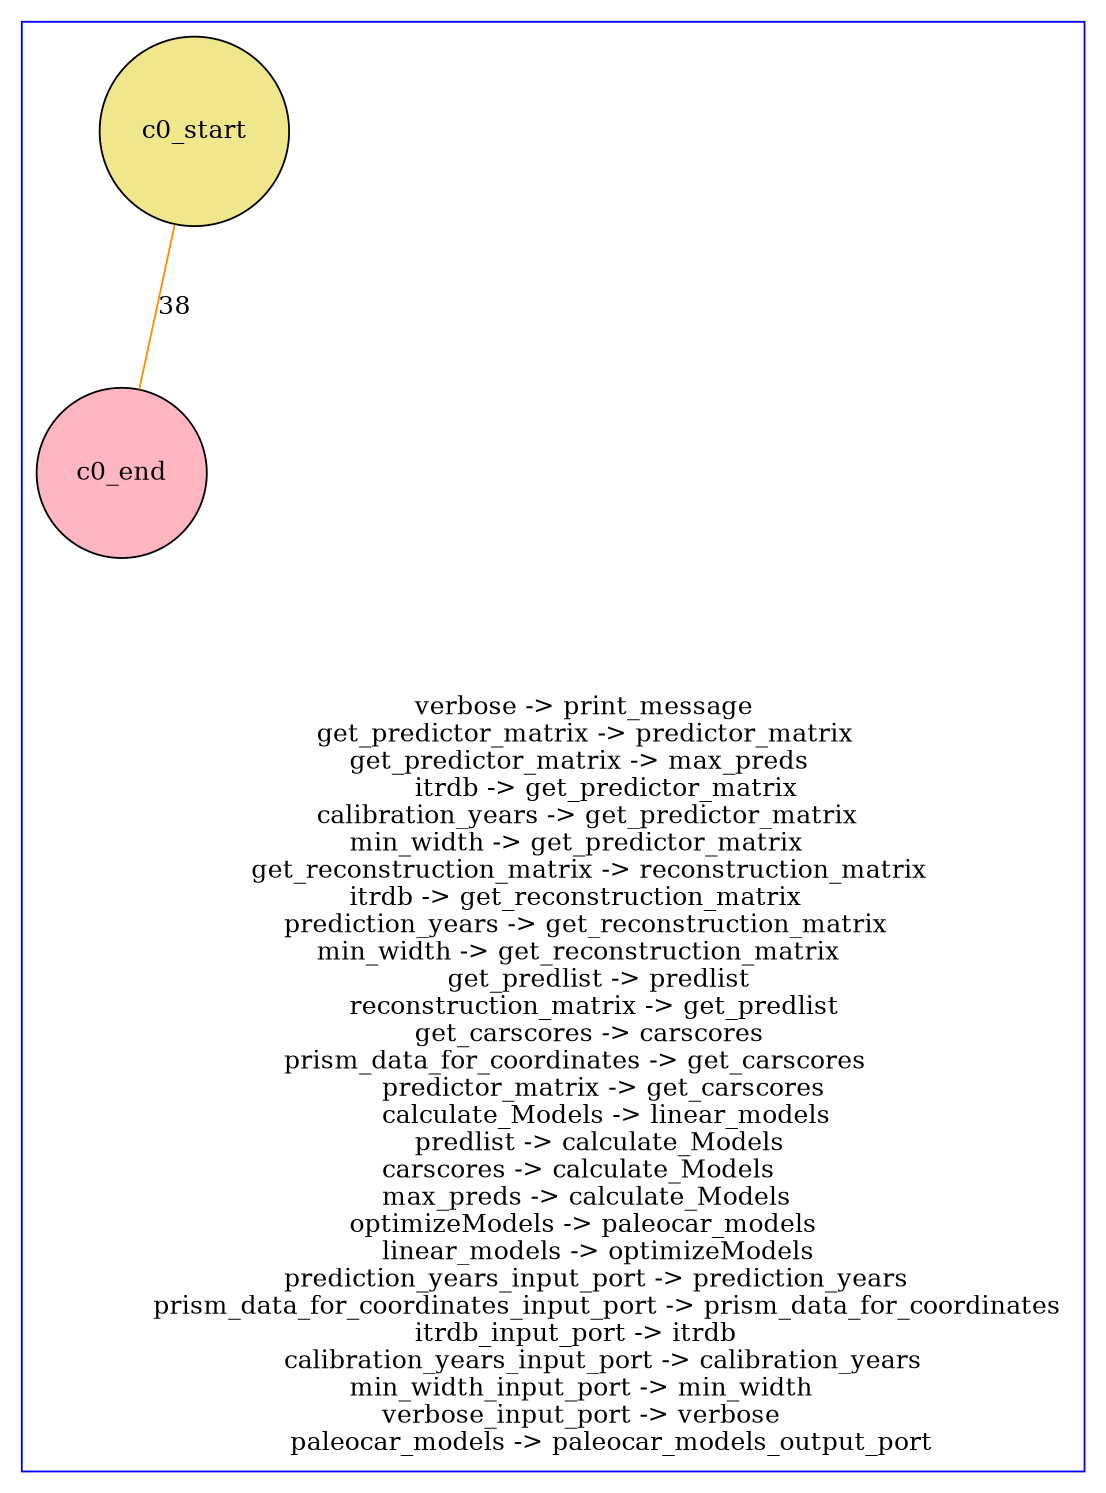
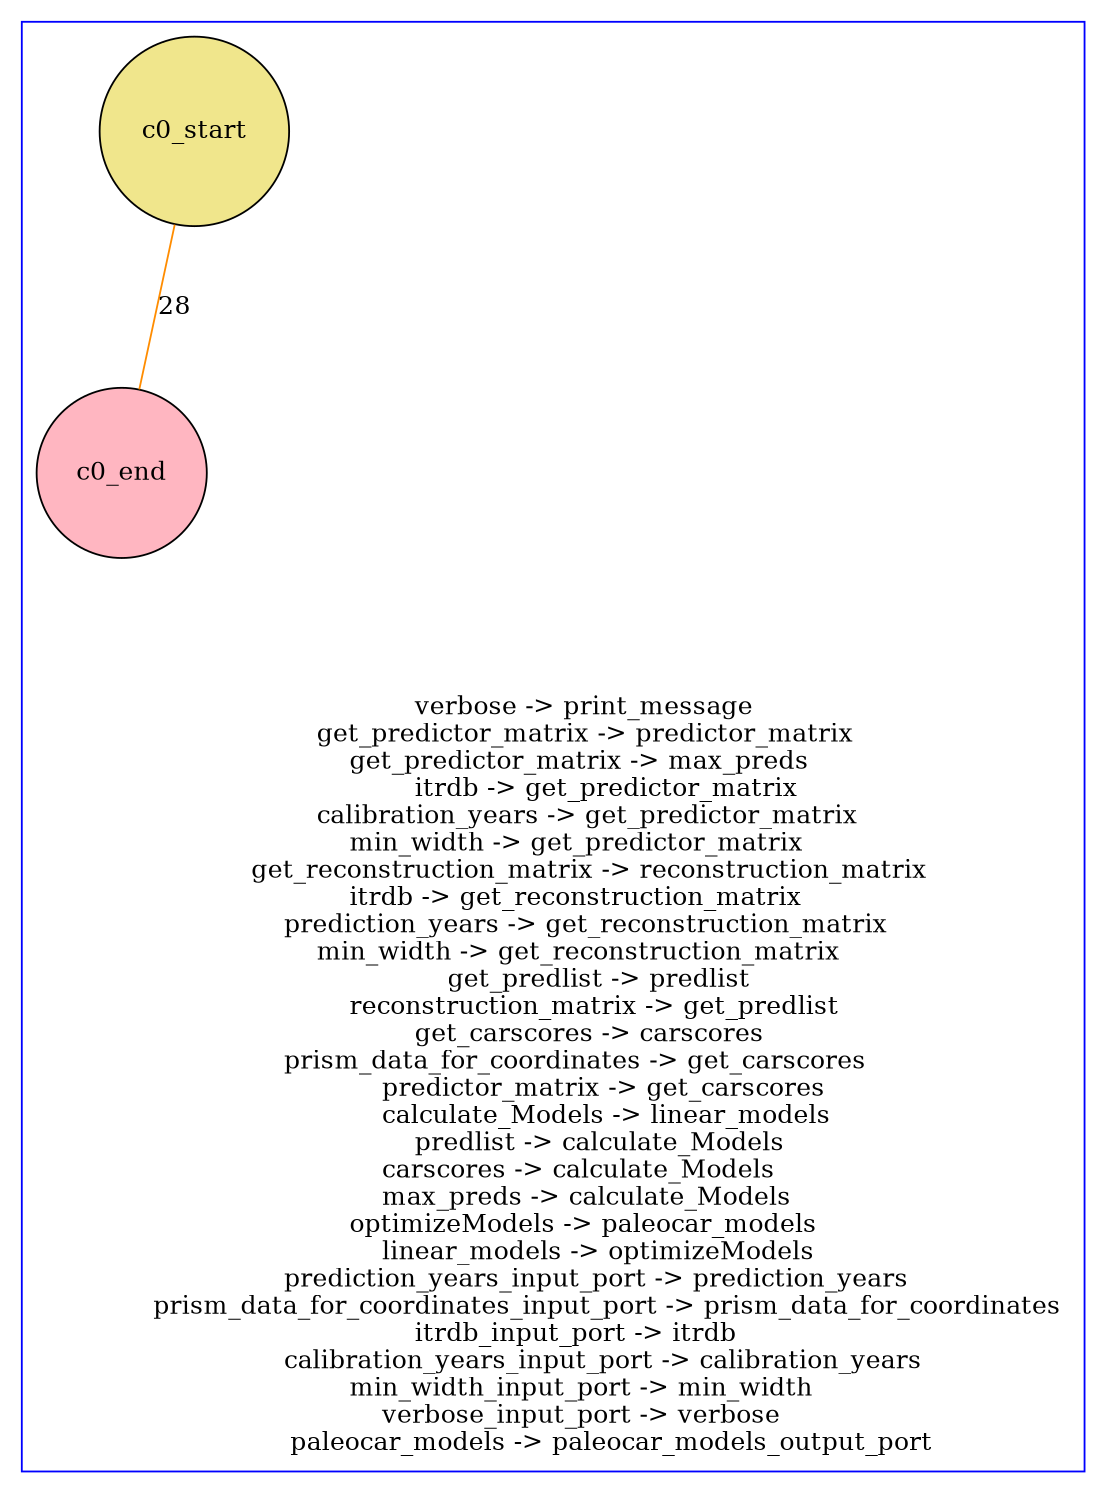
(175, 307) -> (175, 307)
